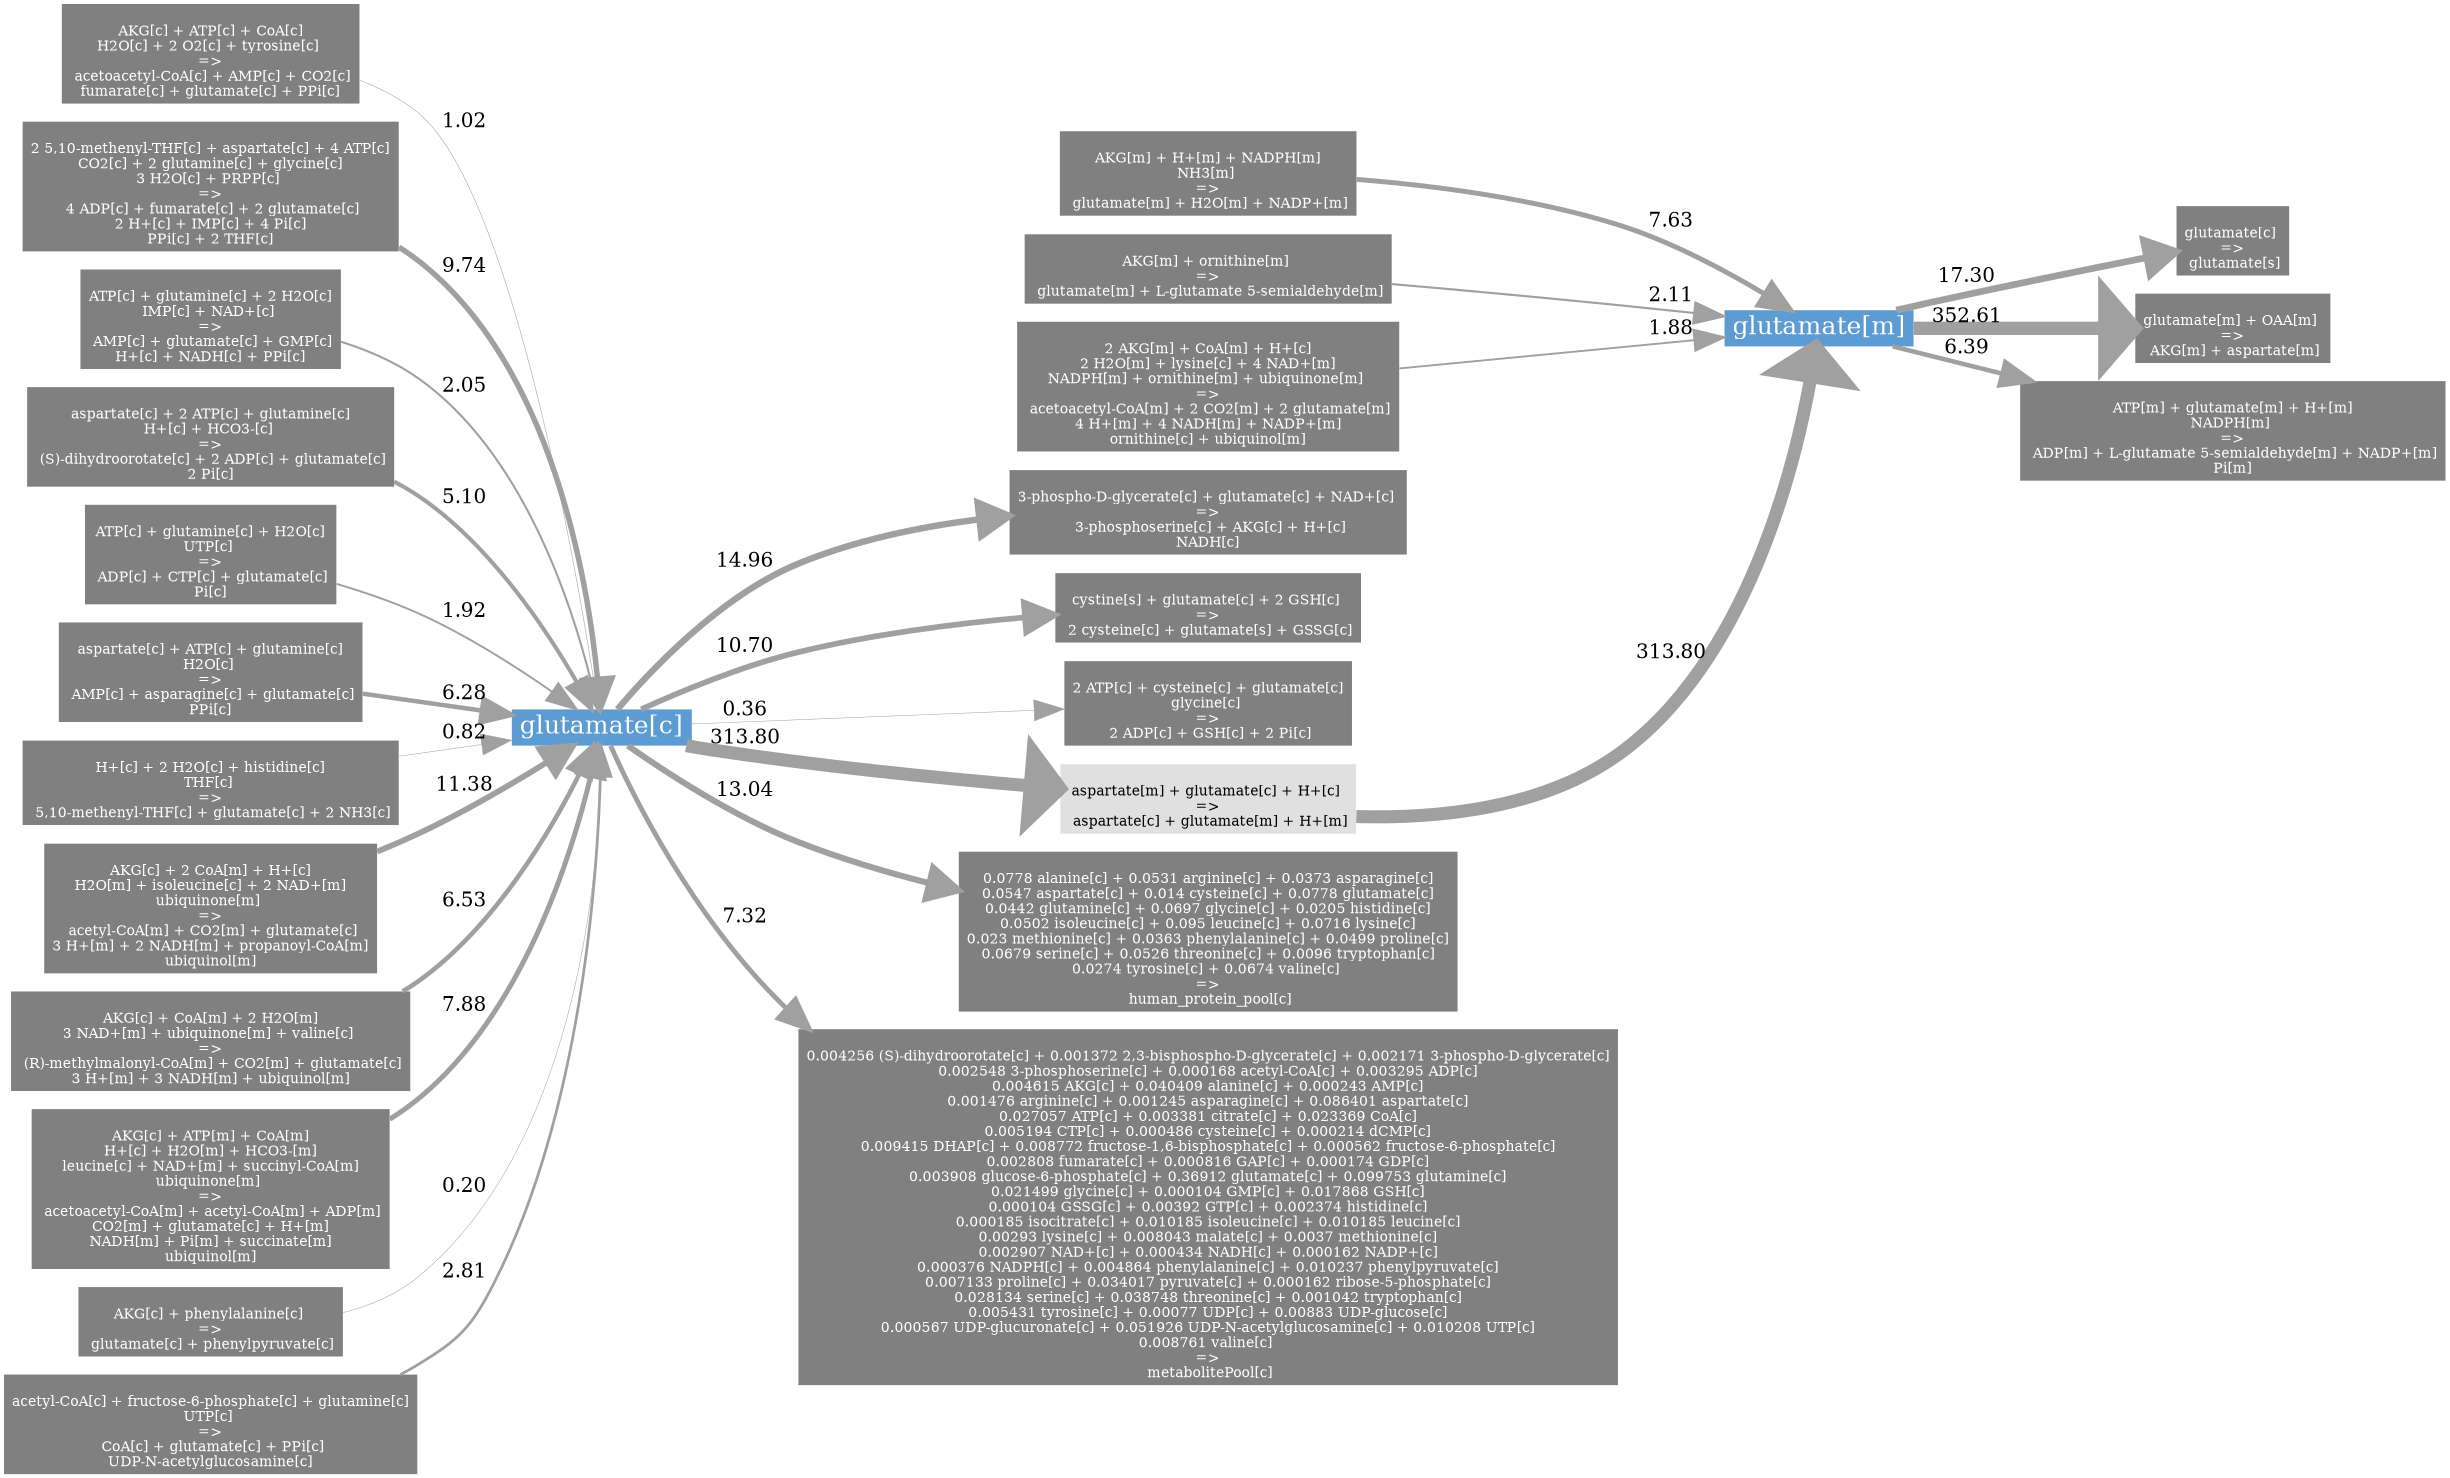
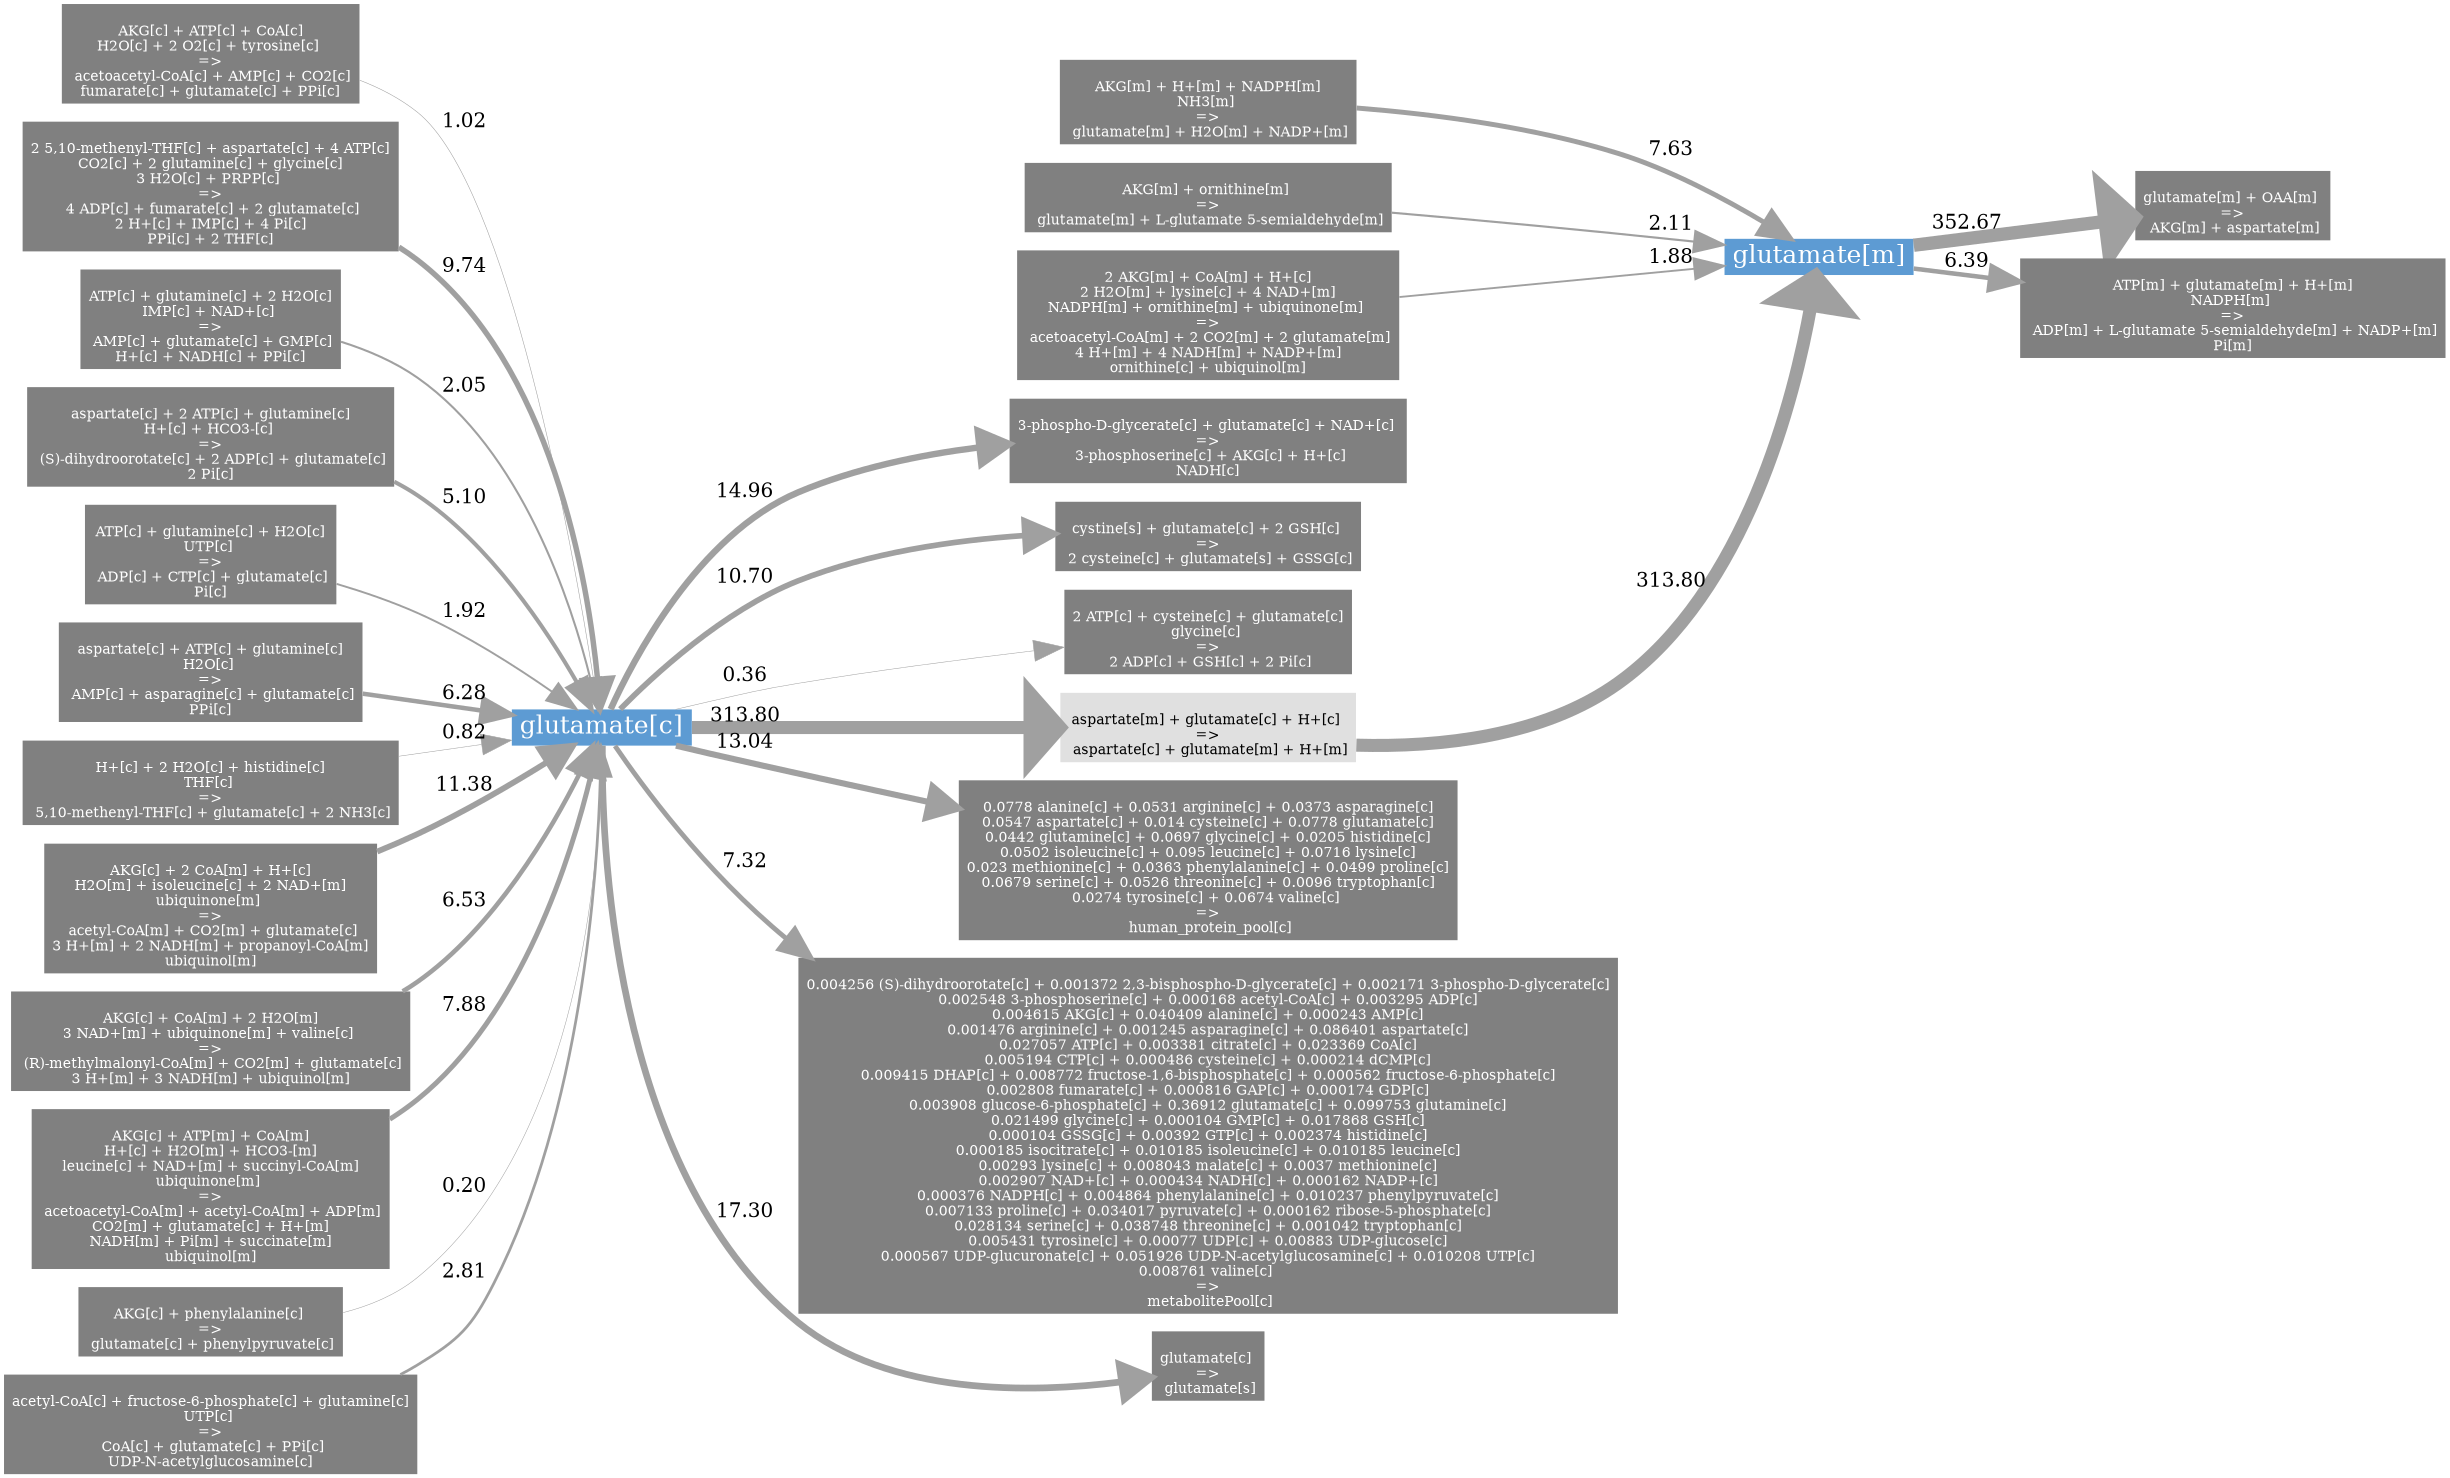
(2021, 283) -> (707, 1211)
(1967, 317) -> (1967, 224)
